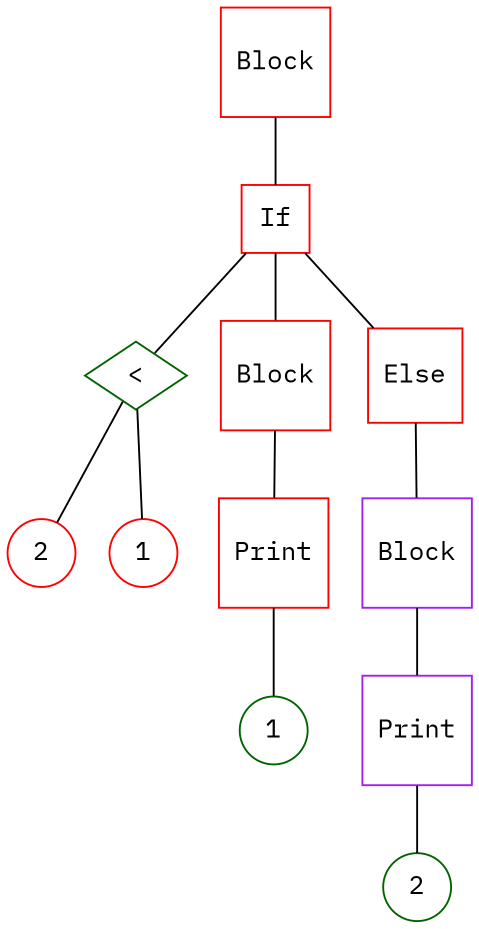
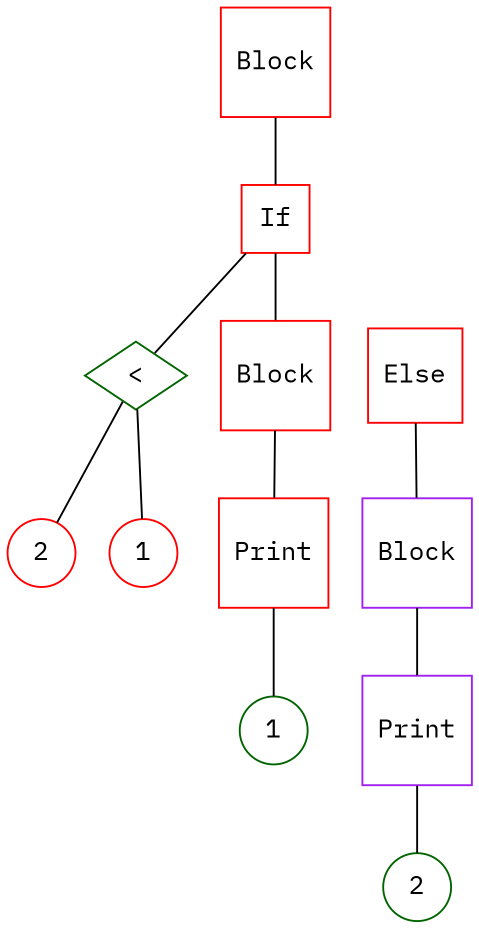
(339, 291) -> none
